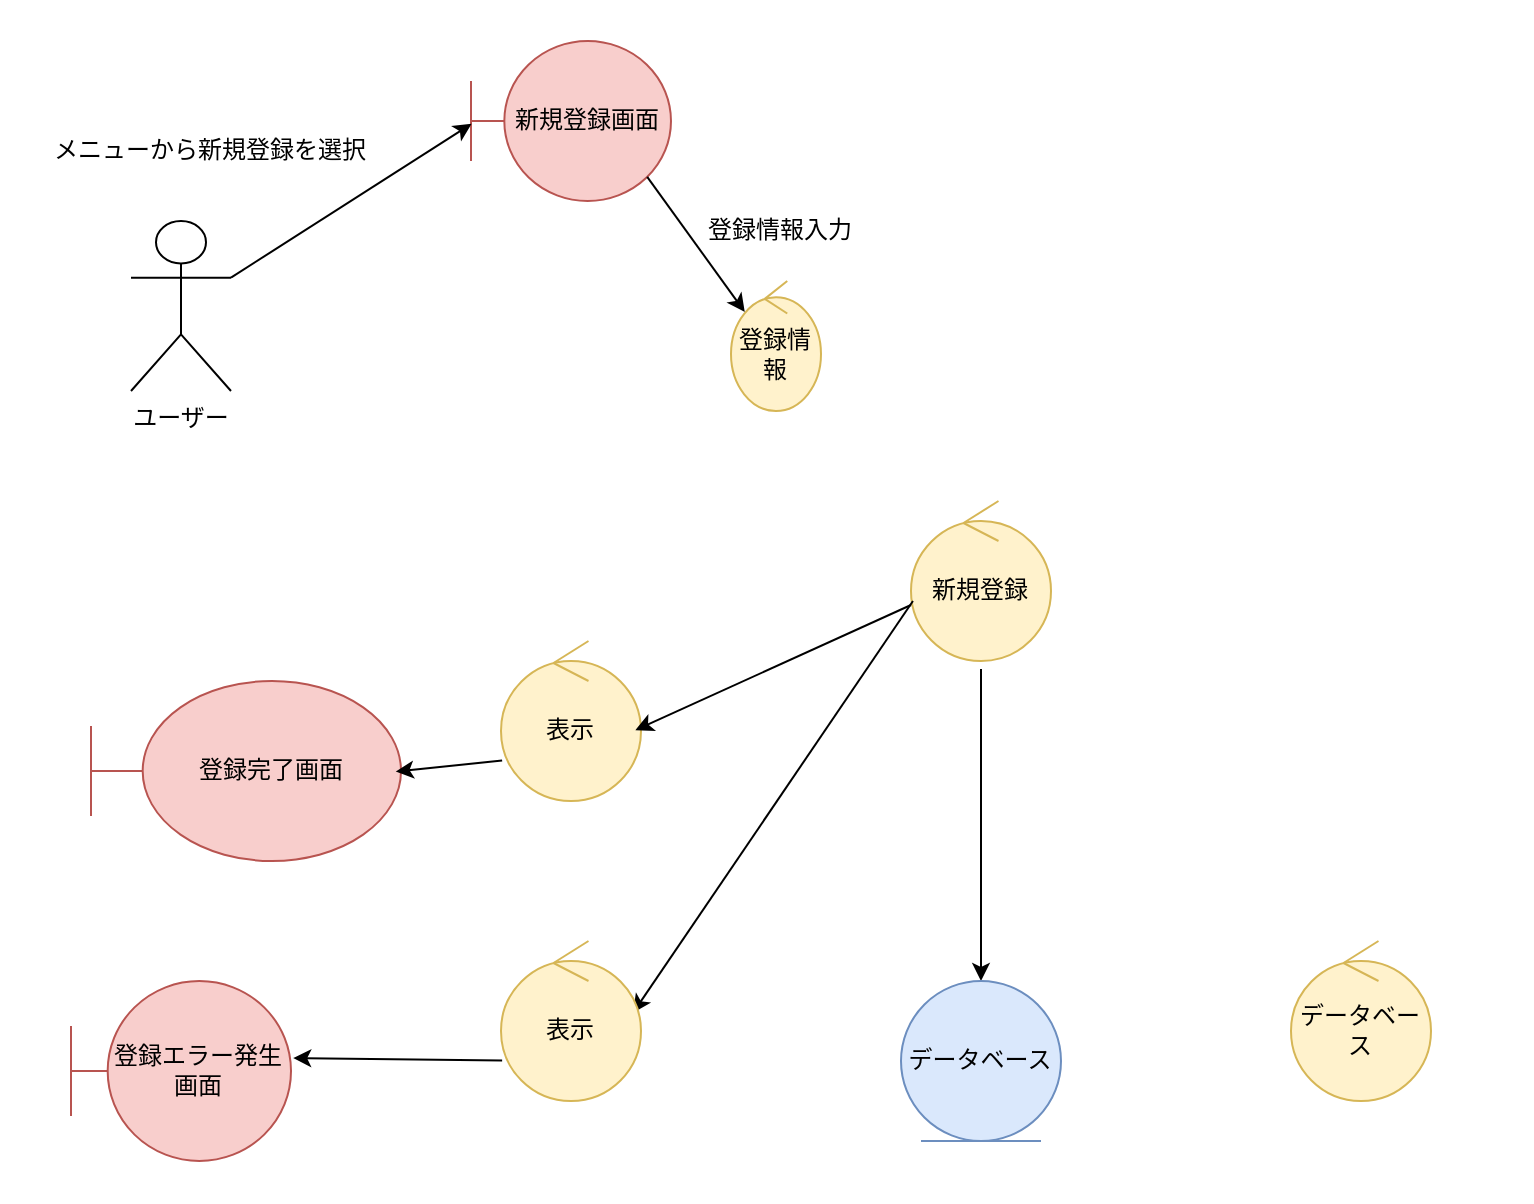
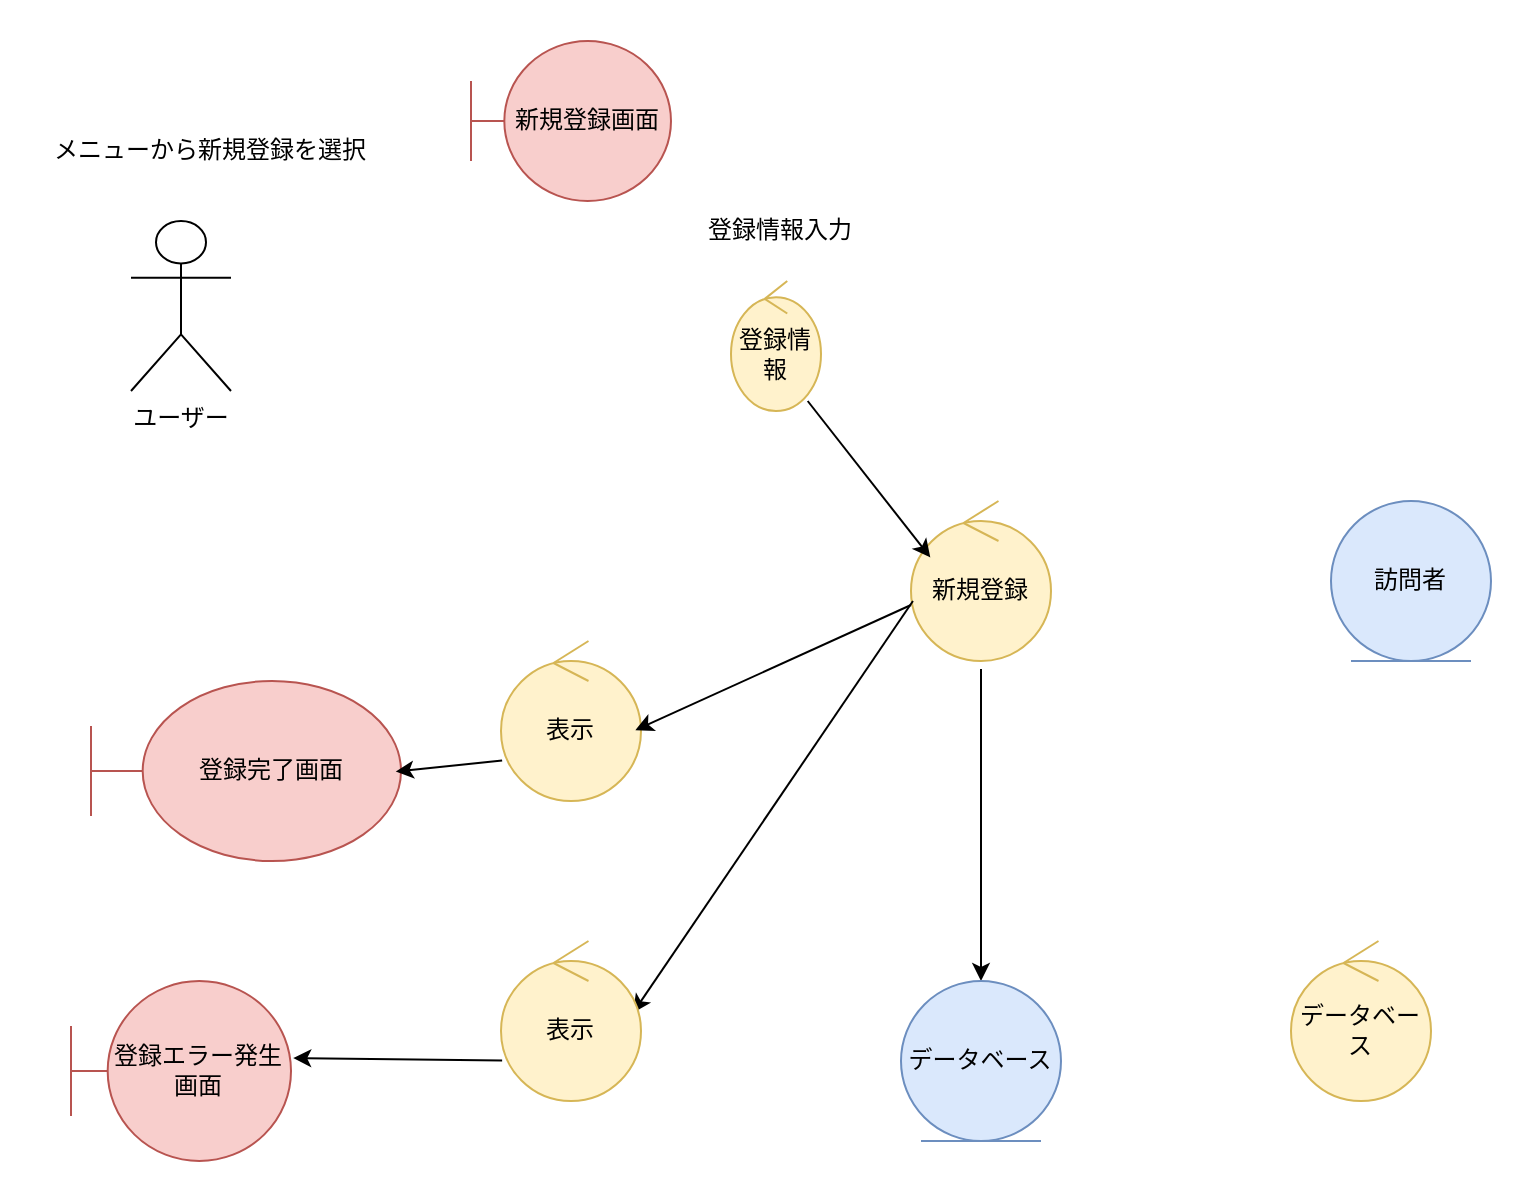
(347, 204) -> none
(692, 239) -> none
none -> (865, 474)
none -> (1411, 581)
